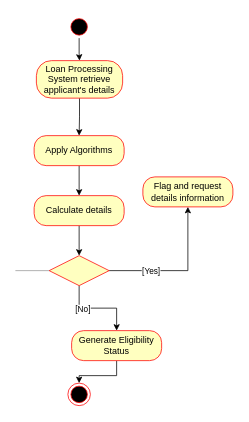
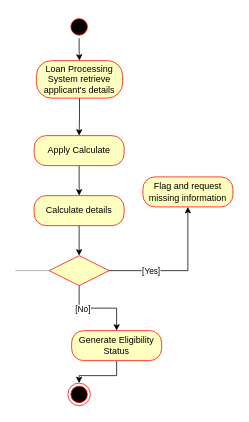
(79, 150) -> (79, 150)
(188, 192) -> (188, 192)
